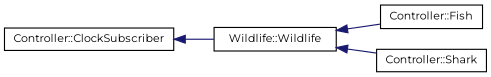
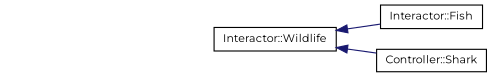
(432, 17) -> (432, 17)
(89, 39) -> none
(275, 39) -> (275, 39)
